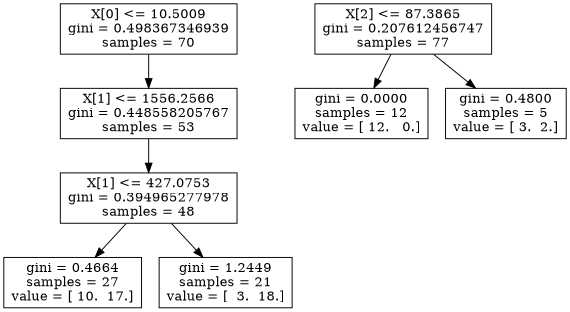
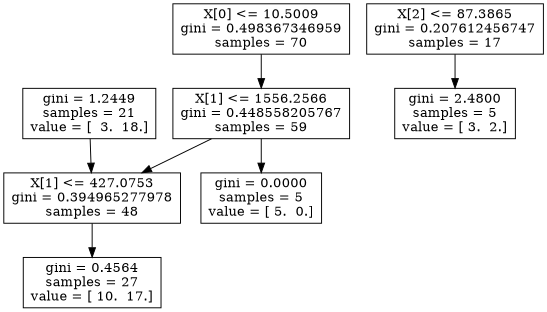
(149, 29) -> (261, 29)
(403, 29) -> (455, 29)
(149, 114) -> (261, 114)
(361, 114) -> none
(506, 114) -> (455, 114)
none -> (261, 198)
(184, 237) -> (91, 151)
(73, 283) -> (92, 283)
